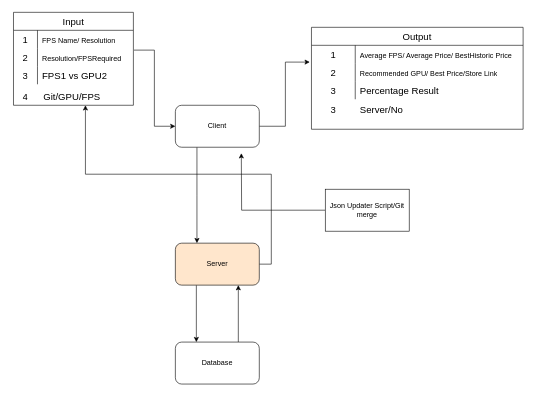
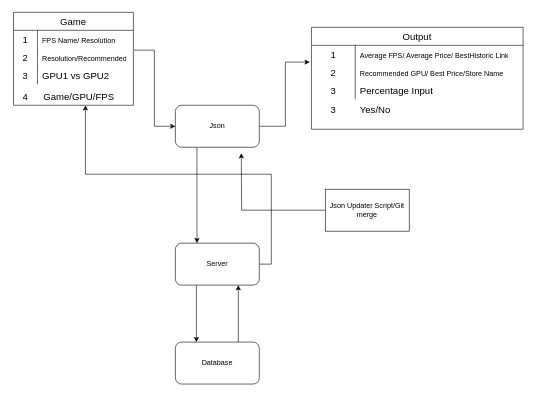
(73, 22) -> (73, 22)
(442, 54) -> (442, 54)
(88, 57) -> (88, 57)
(442, 72) -> (442, 72)
(72, 75) -> (72, 75)
(404, 90) -> (402, 90)
(72, 96) -> (76, 96)
(384, 110) -> (376, 110)
(218, 126) -> (218, 126)
(218, 264) -> (218, 264)
